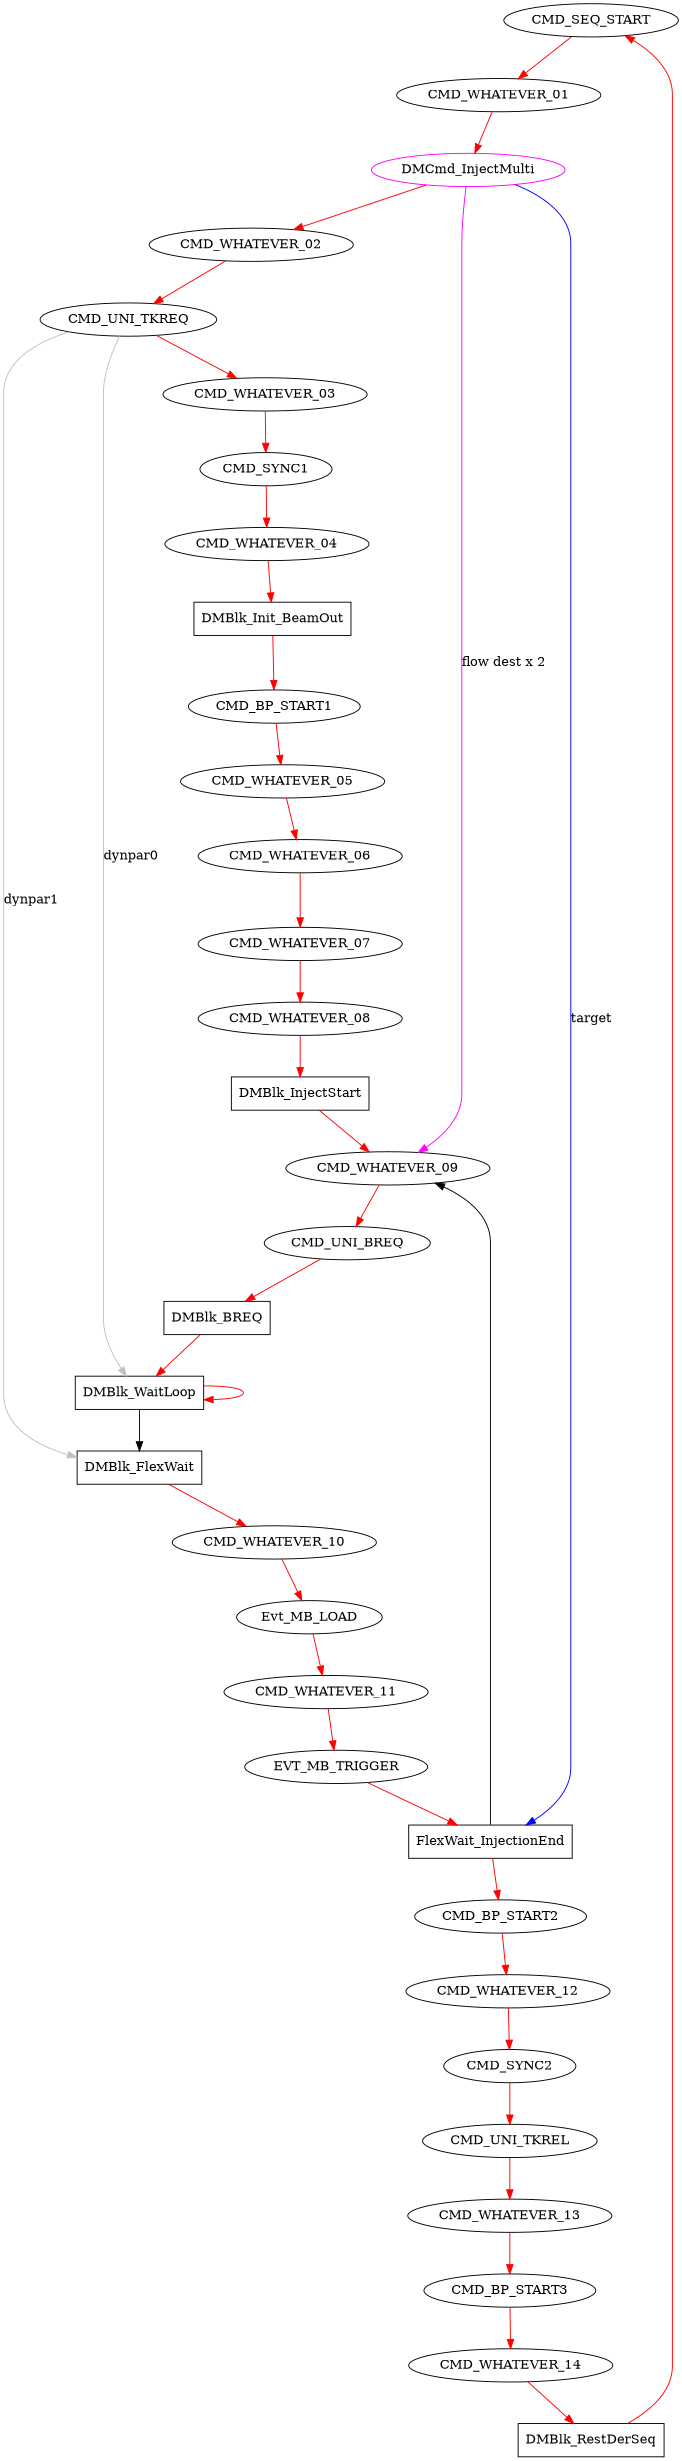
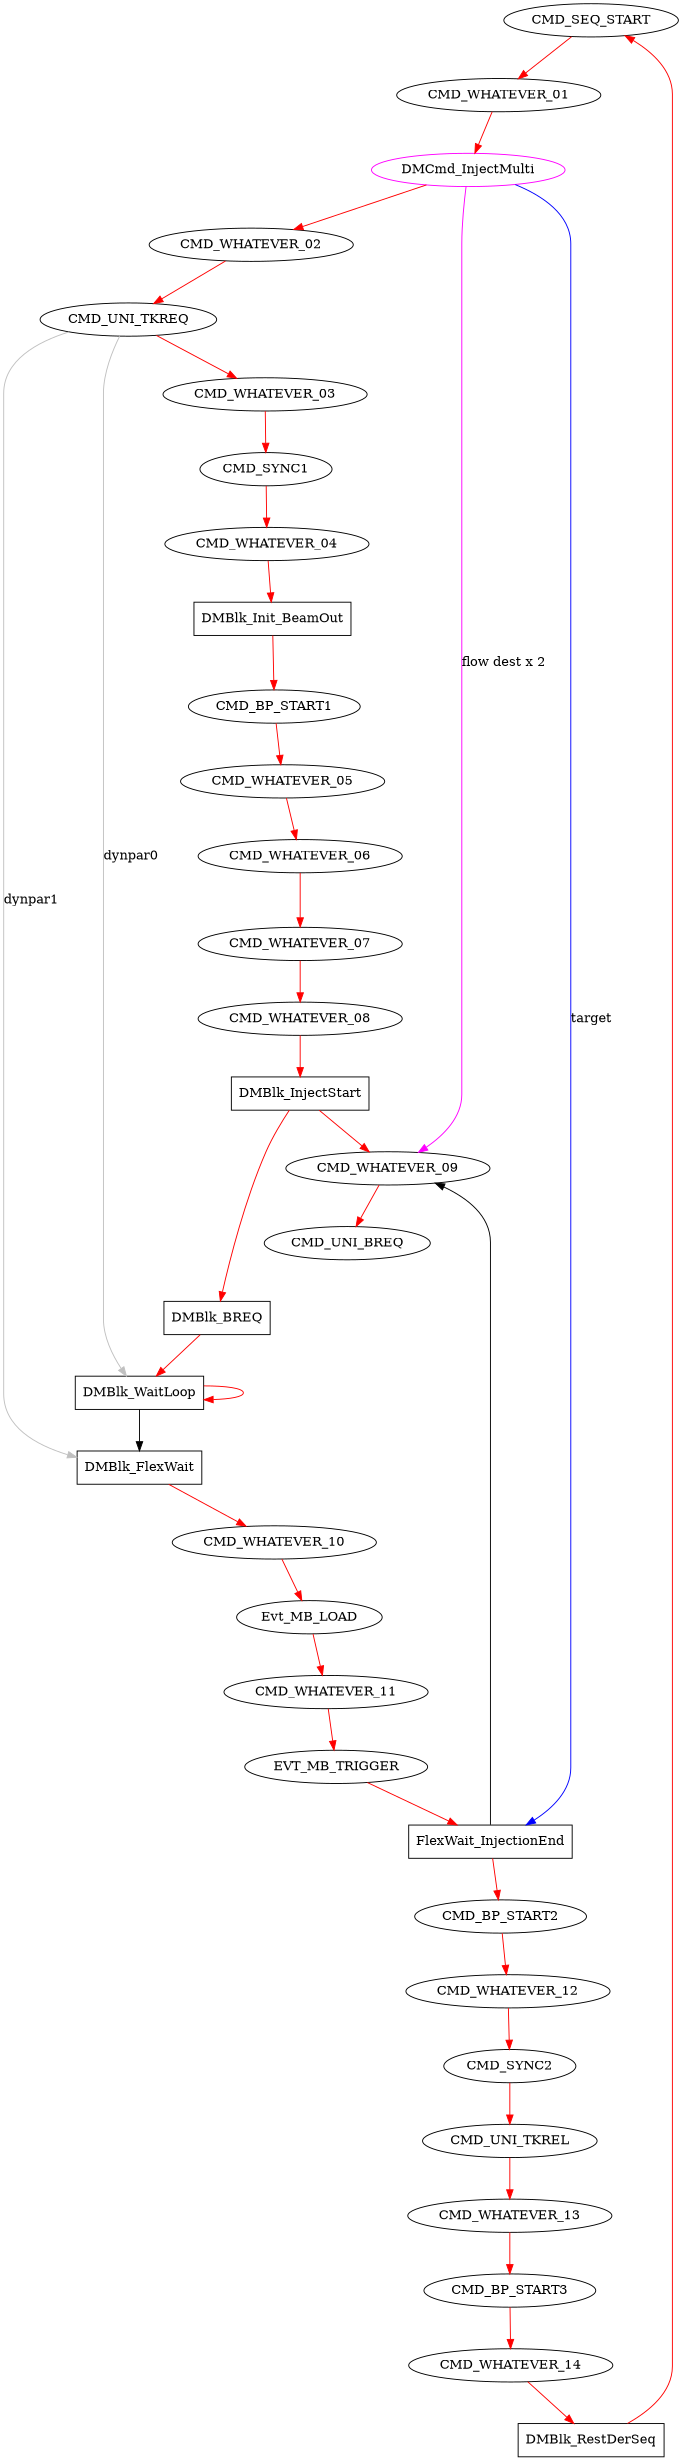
(287, 1278) -> (248, 1198)
